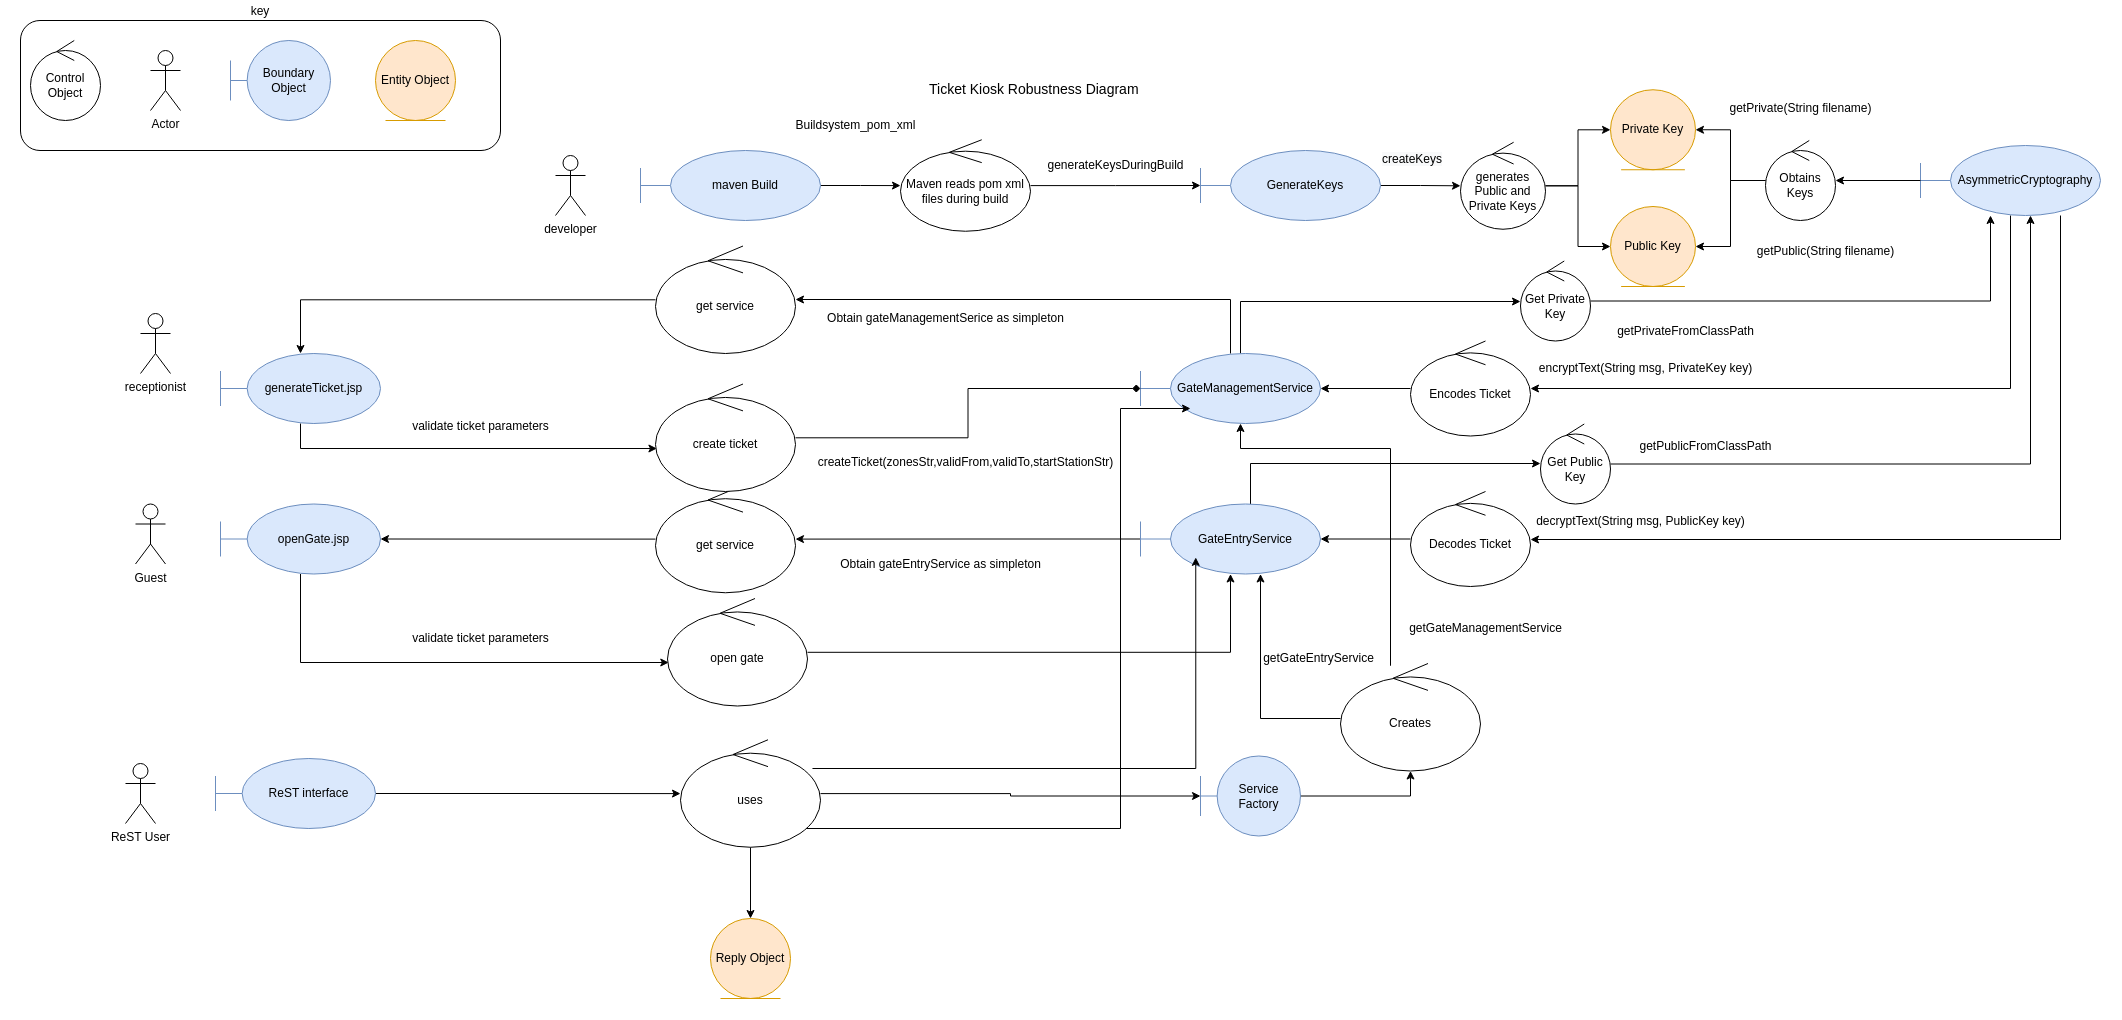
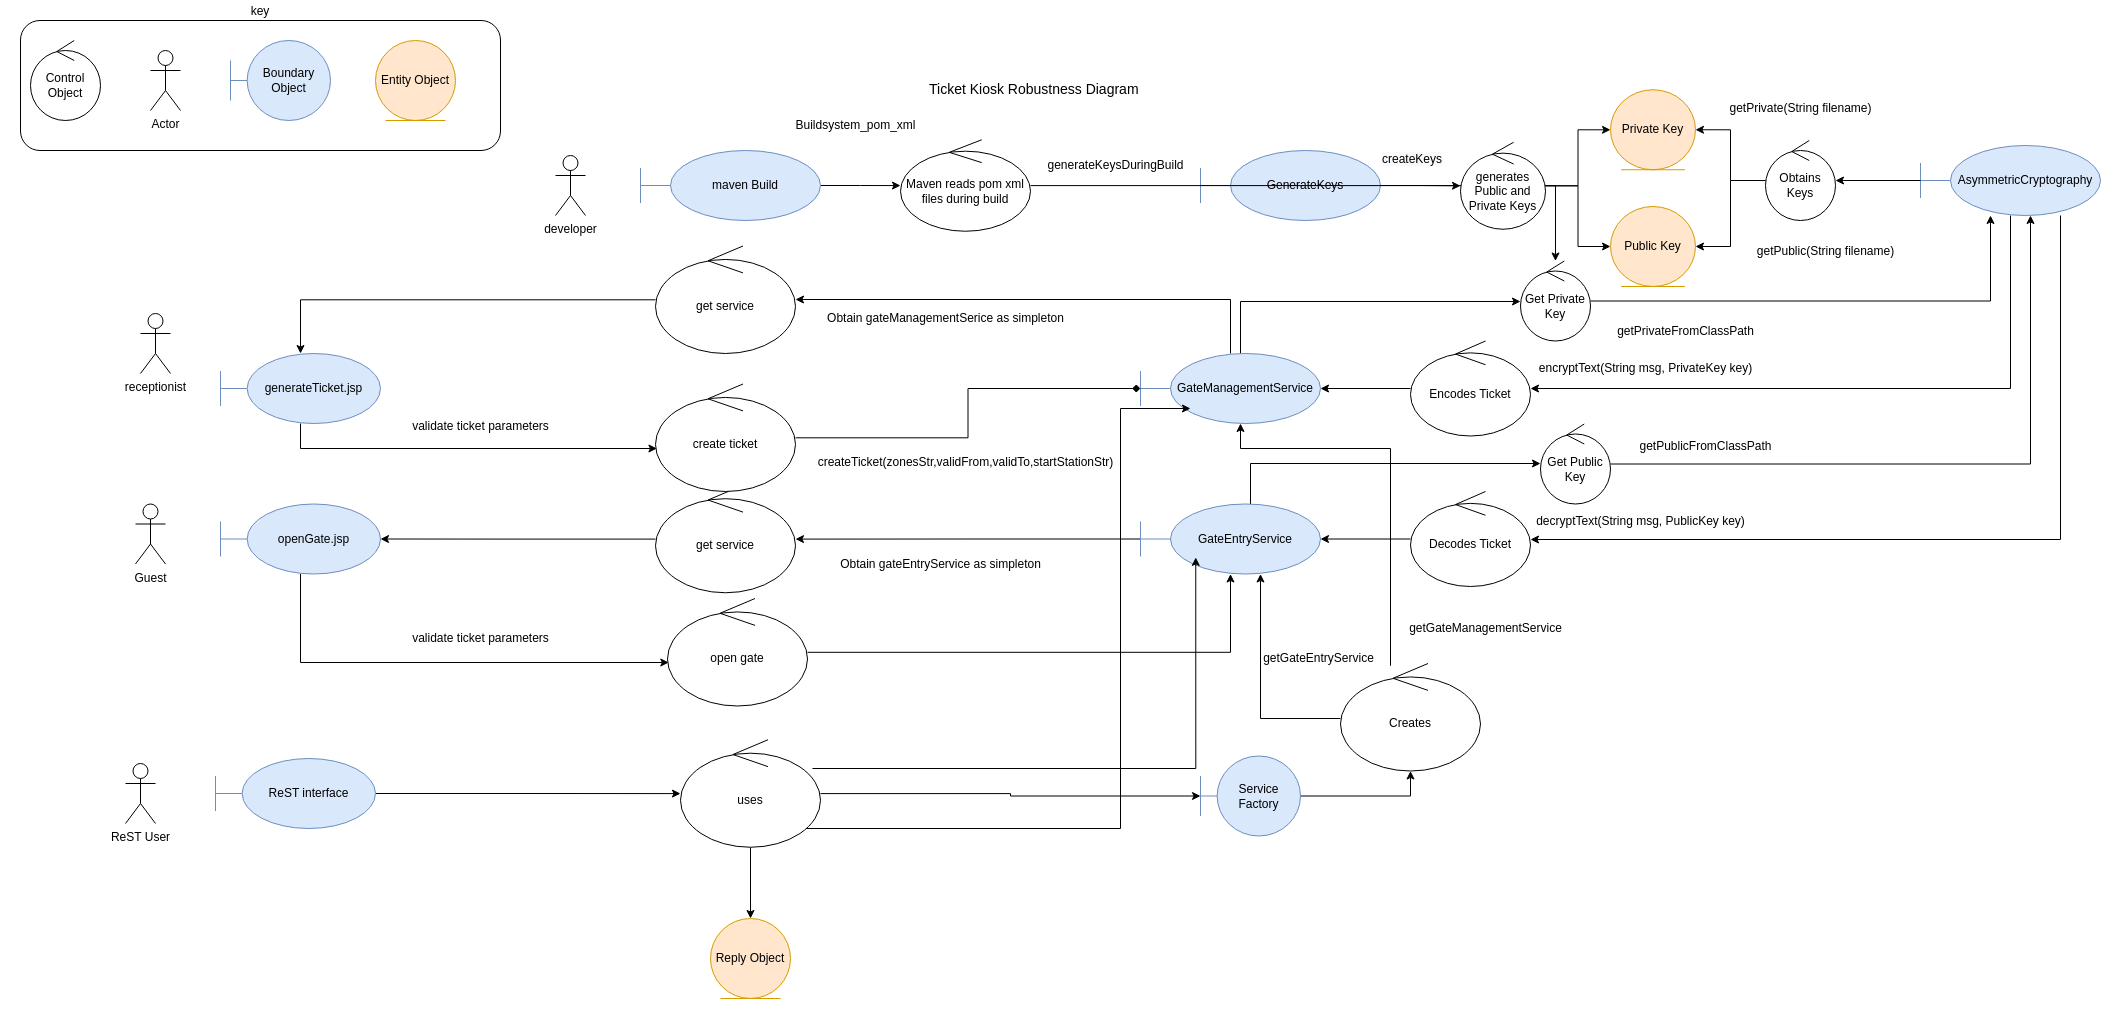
(1192, 186) -> (1284, 186)
